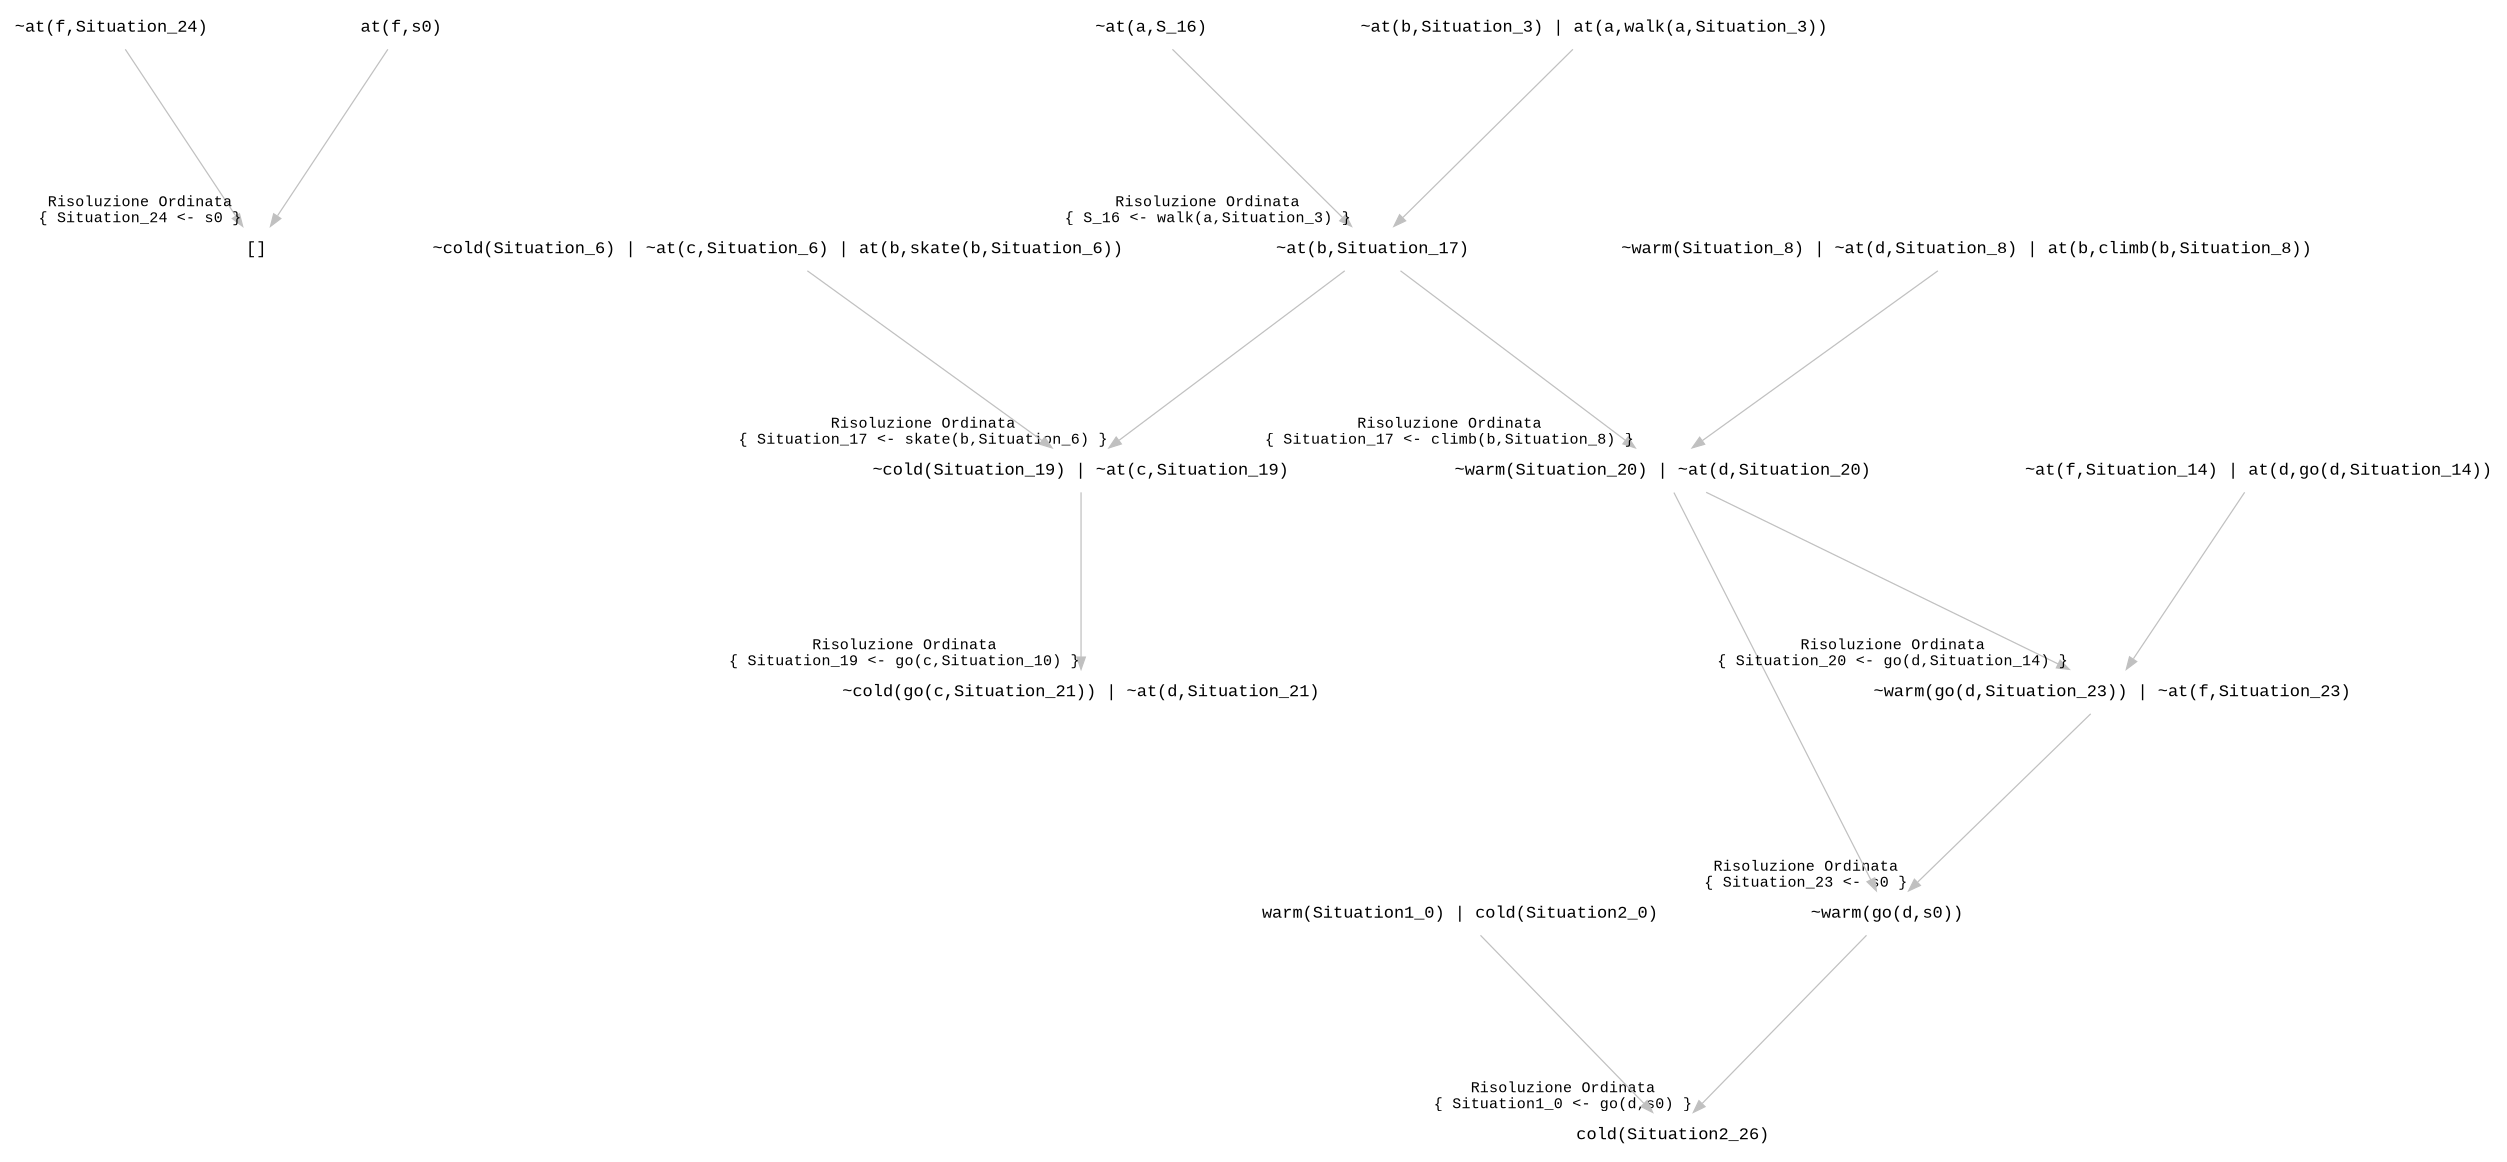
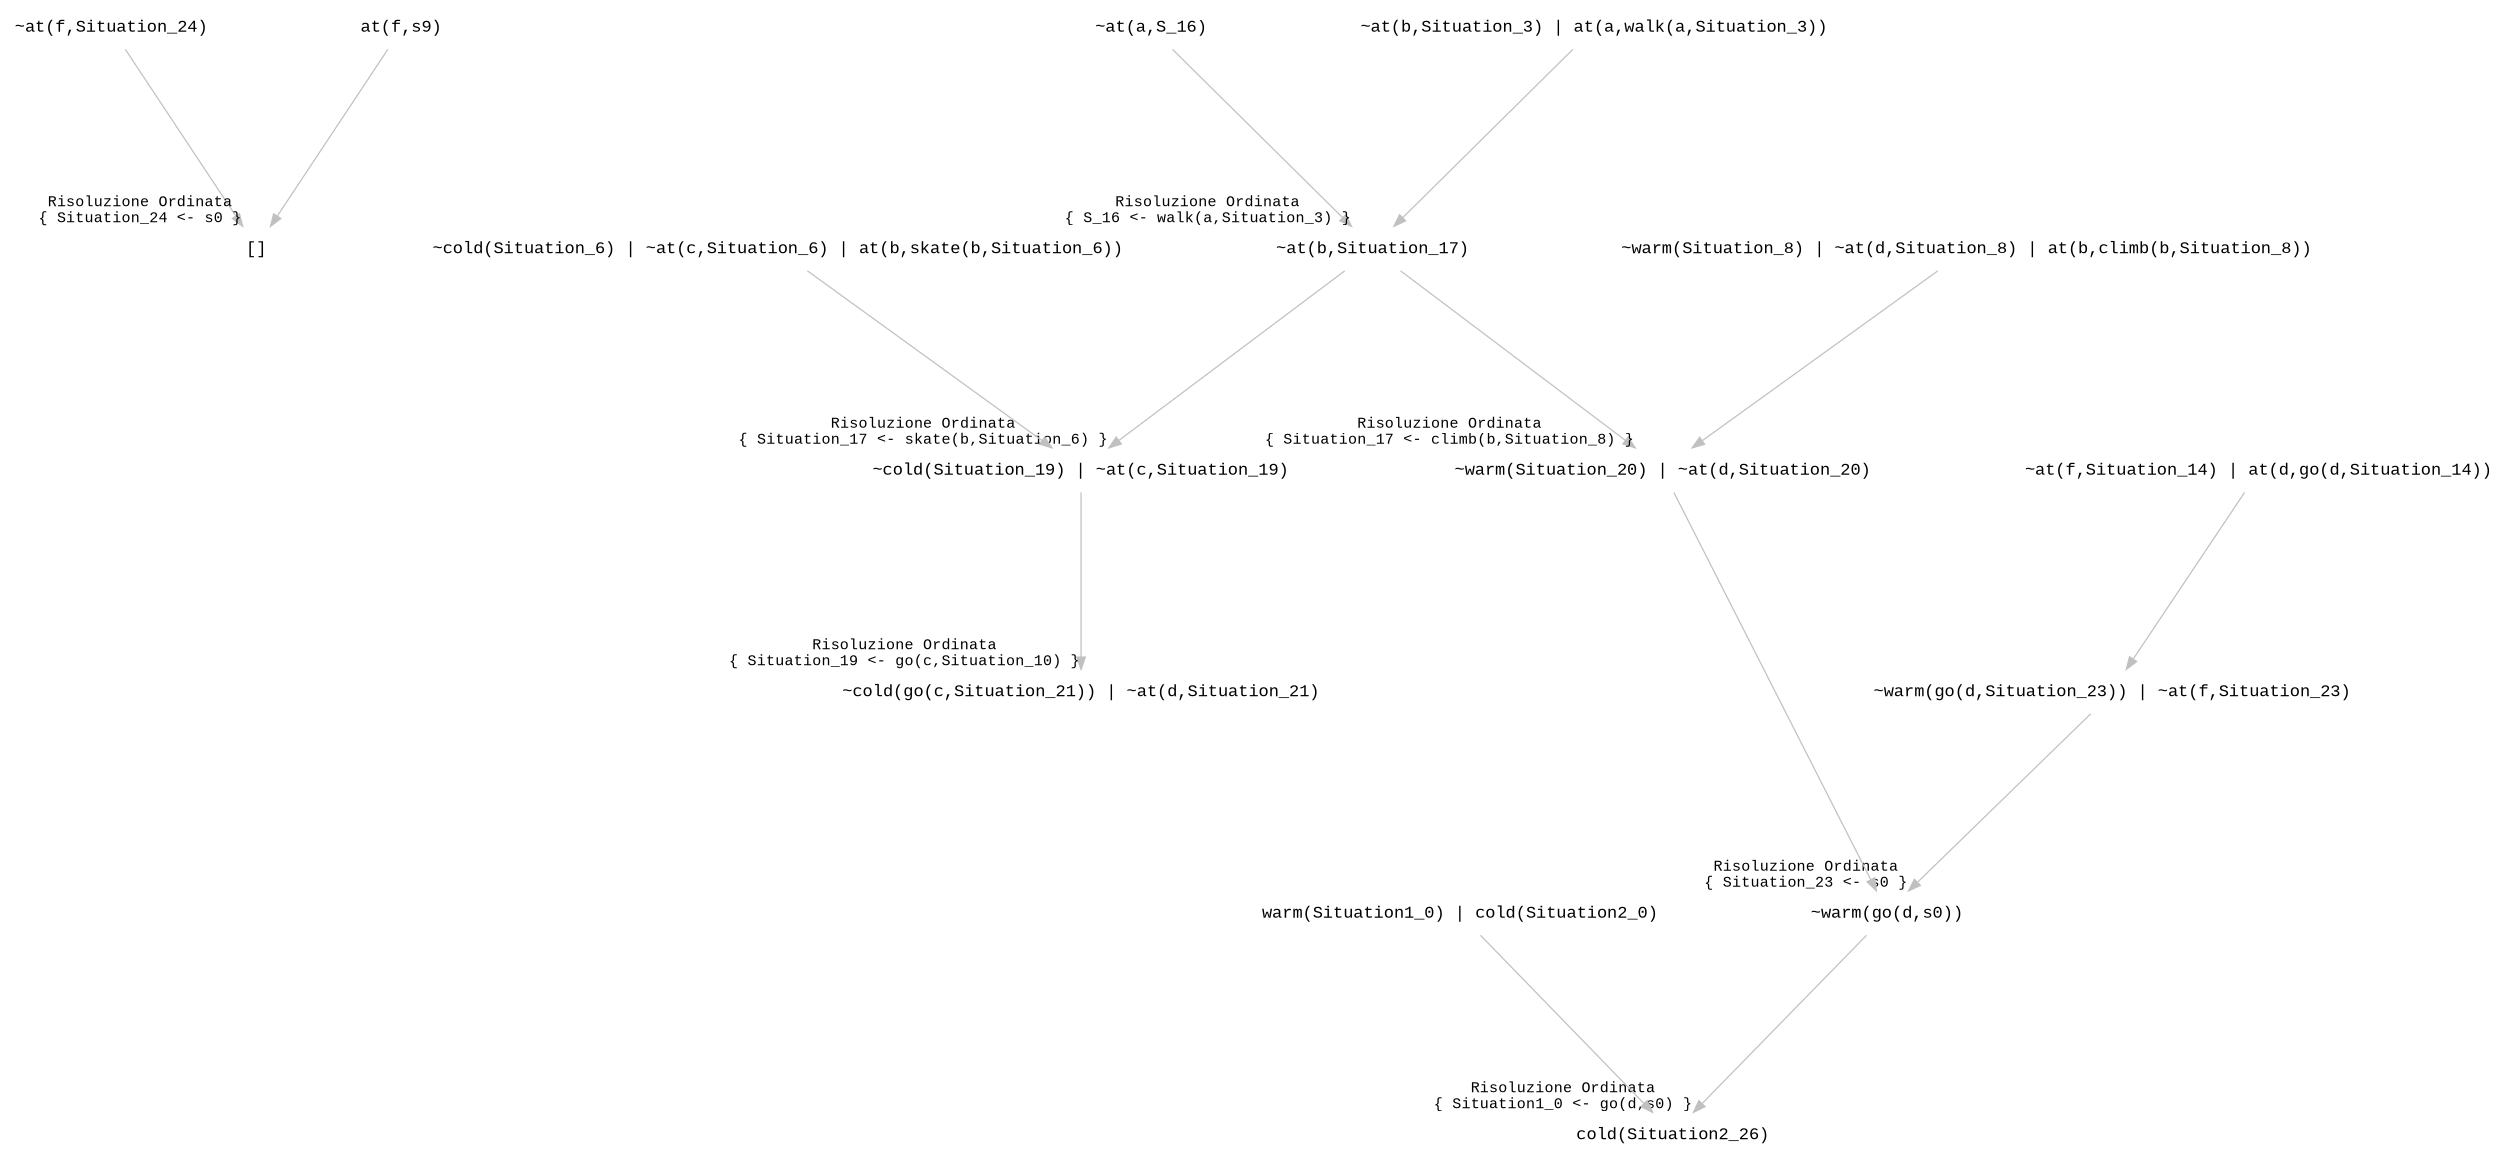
(402, 27) -> (402, 27)
(1882, 578) -> none
